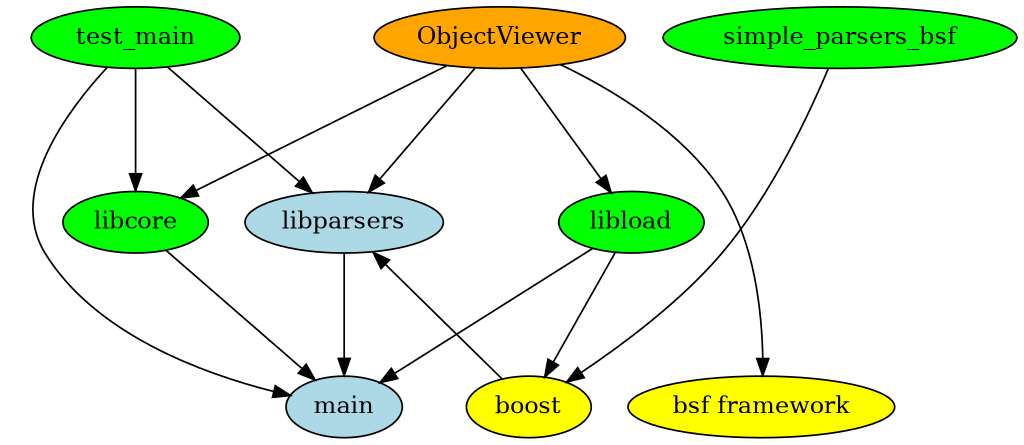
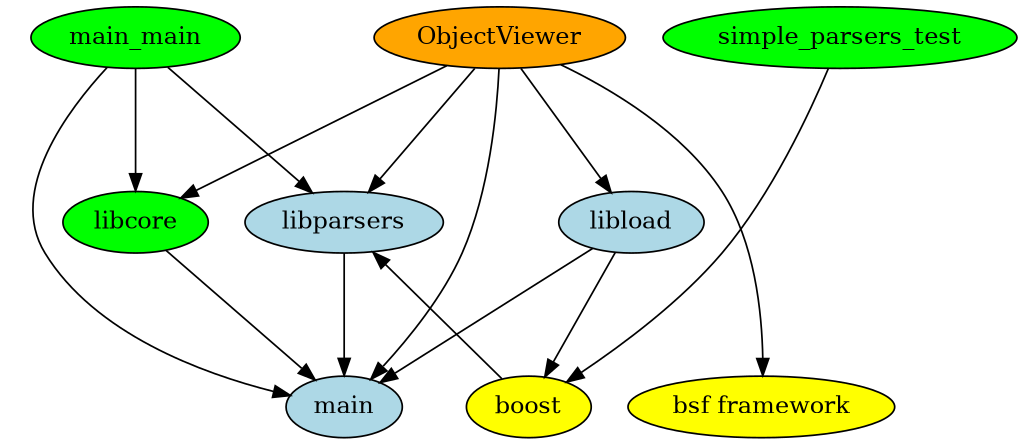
(136, 38) -> (136, 38)
(840, 38) -> (840, 38)
(631, 222) -> (631, 222)
none -> (471, 230)
